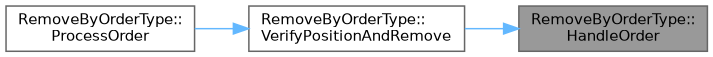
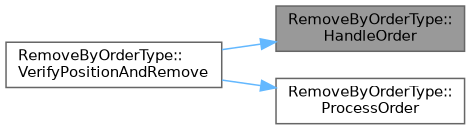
(214, 29) -> (241, 83)
